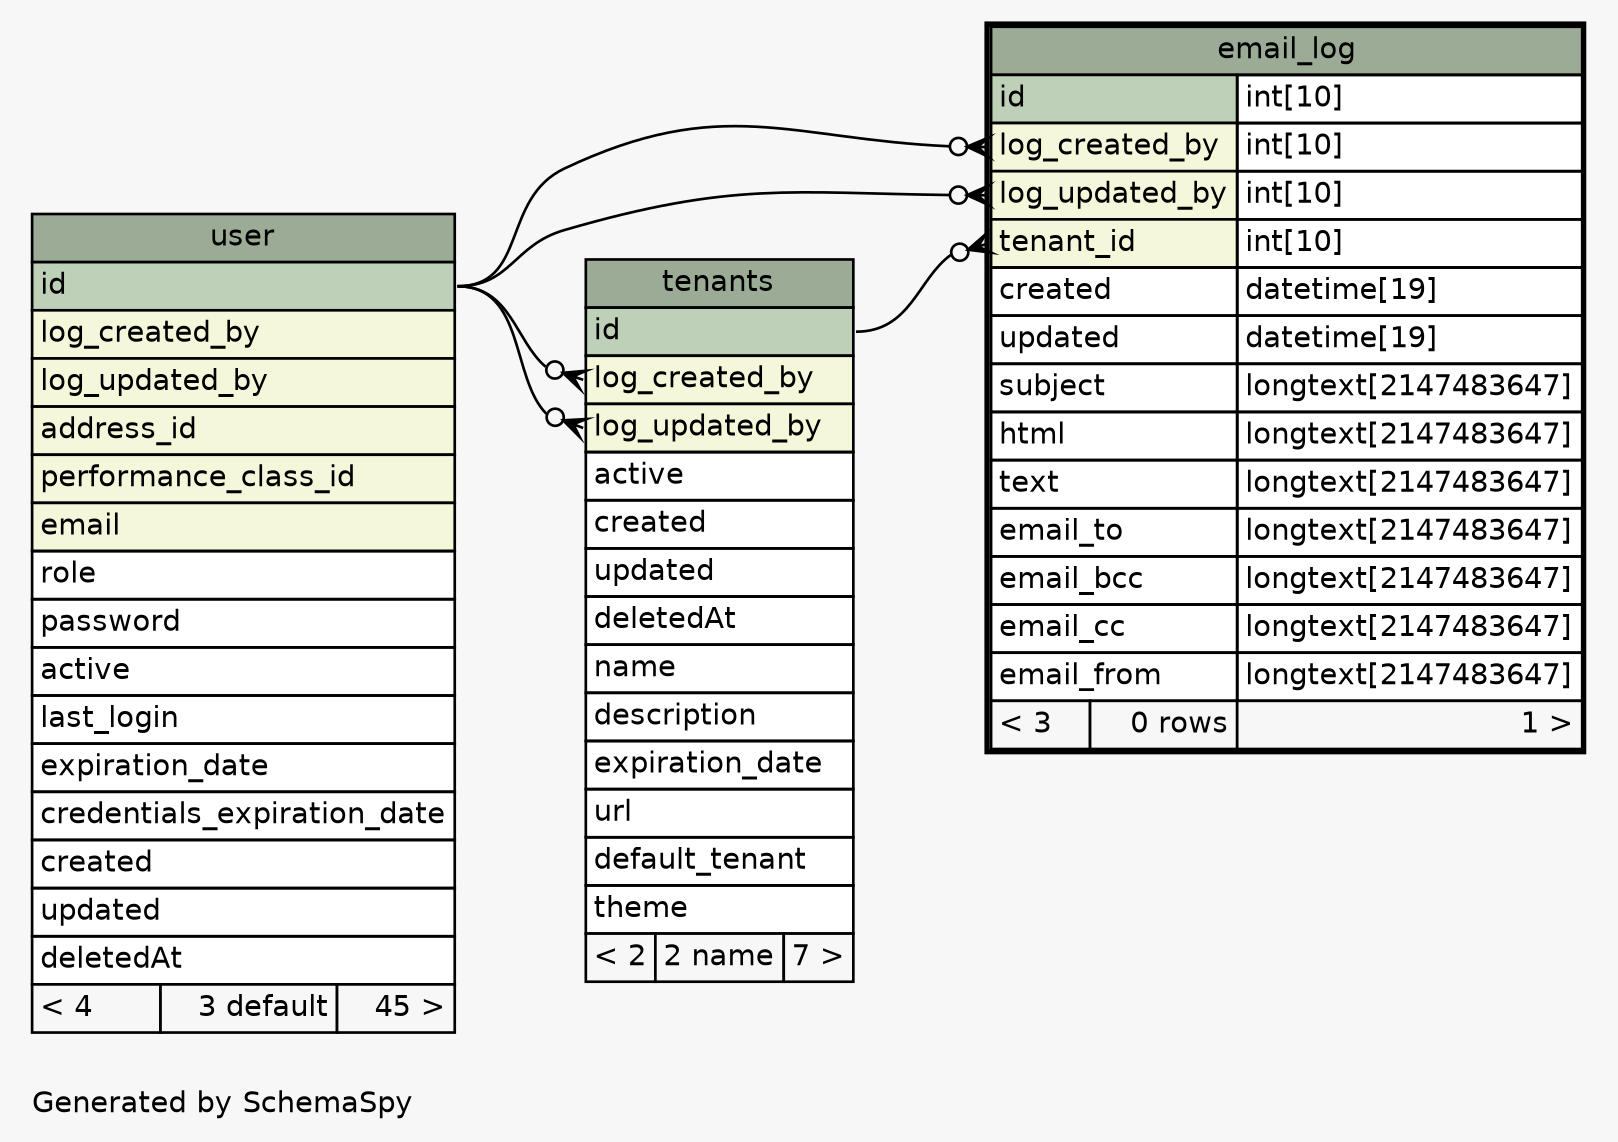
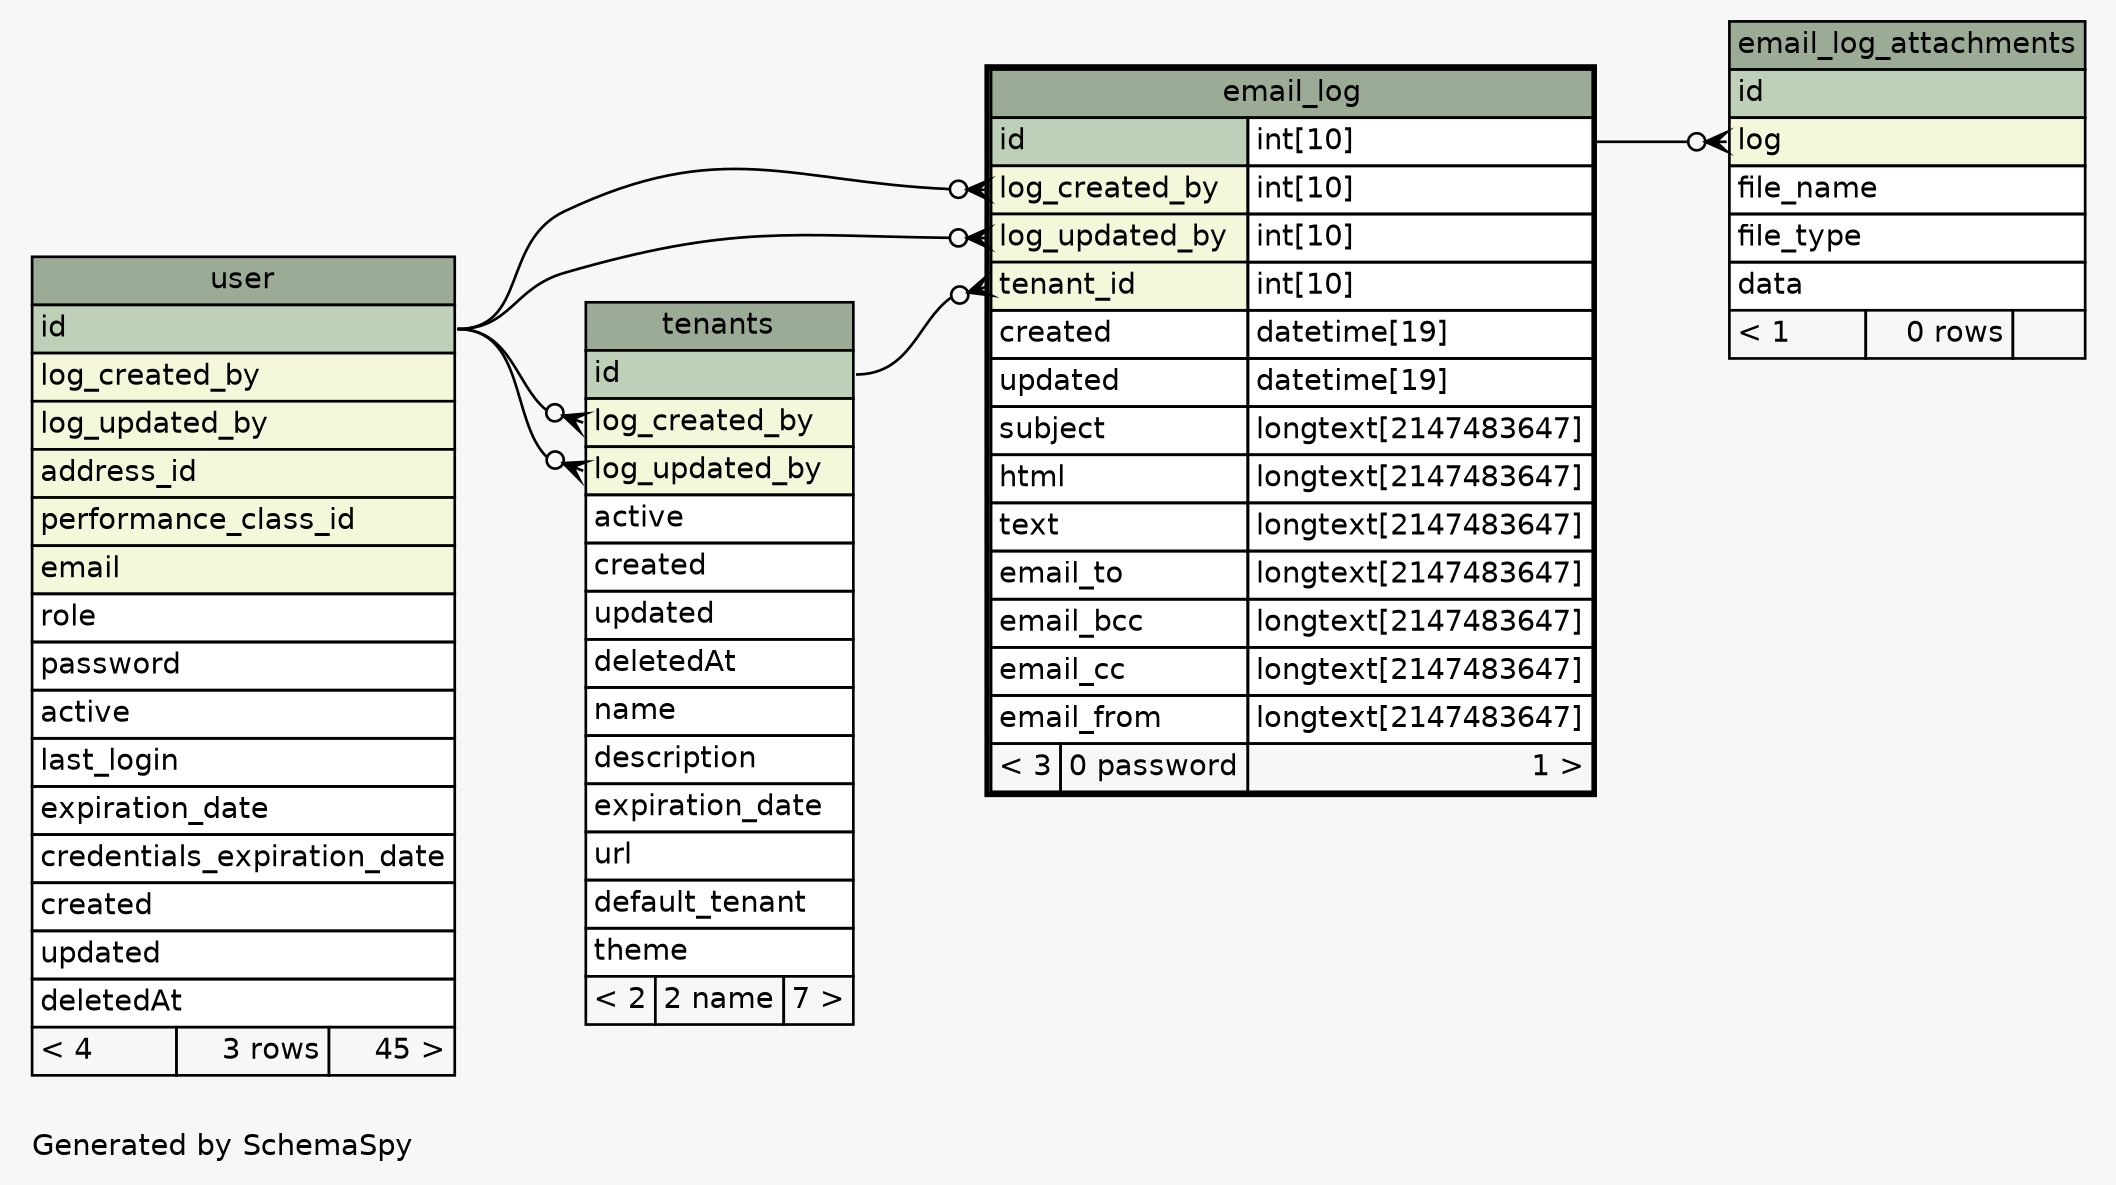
none -> (1906, 190)
(1180, 724) -> (1154, 766)
(263, 1007) -> (272, 1050)
